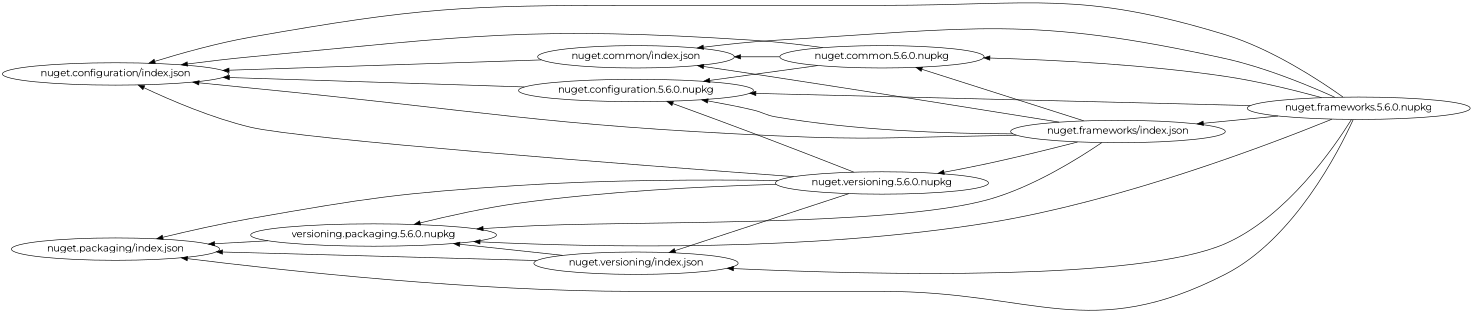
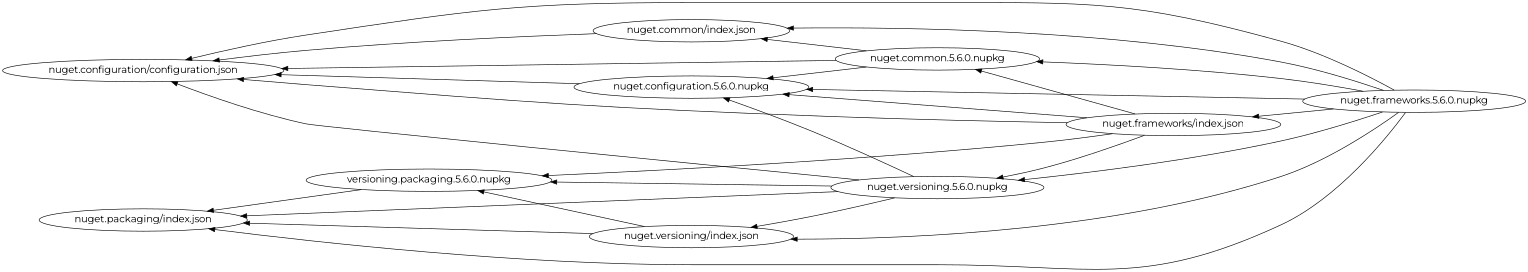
(115, 74) -> (143, 71)
(873, 92) -> none
(914, 233) -> (1206, 155)
